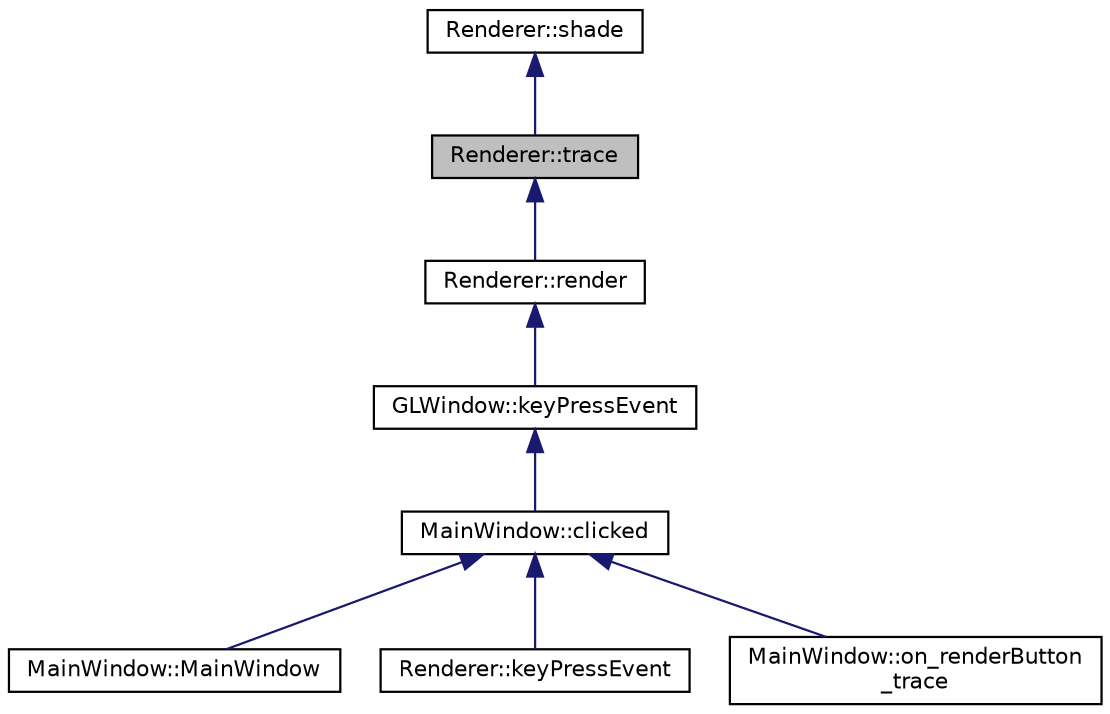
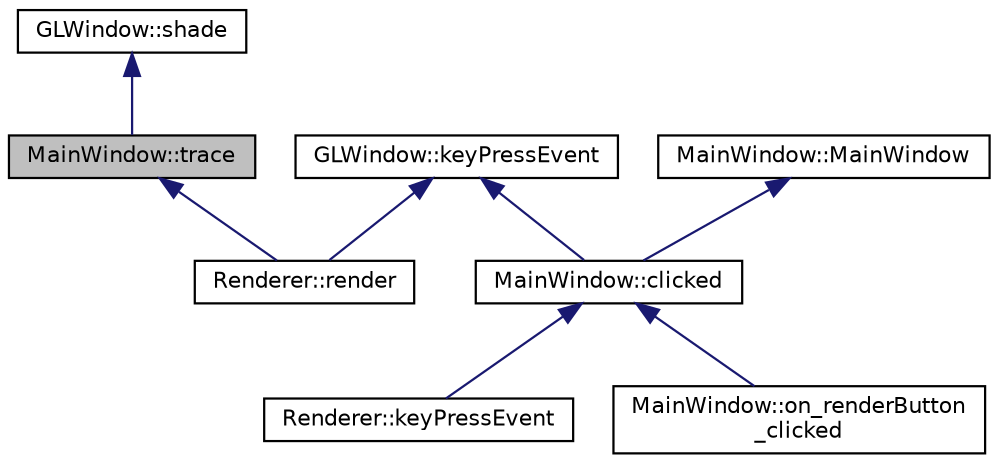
(535, 31) -> (132, 31)
(535, 157) -> (132, 157)
(535, 356) -> (372, 226)
(344, 606) -> (706, 225)
(916, 671) -> (799, 420)
